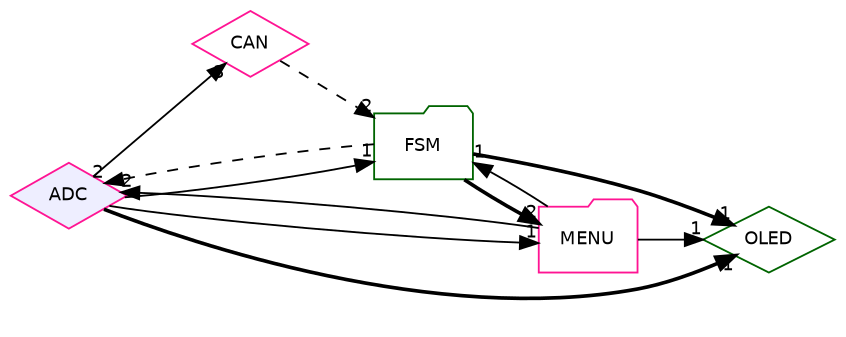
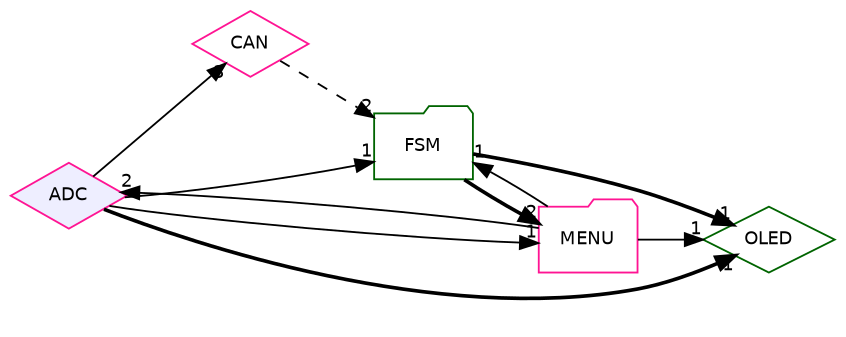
(248, 158) -> none
